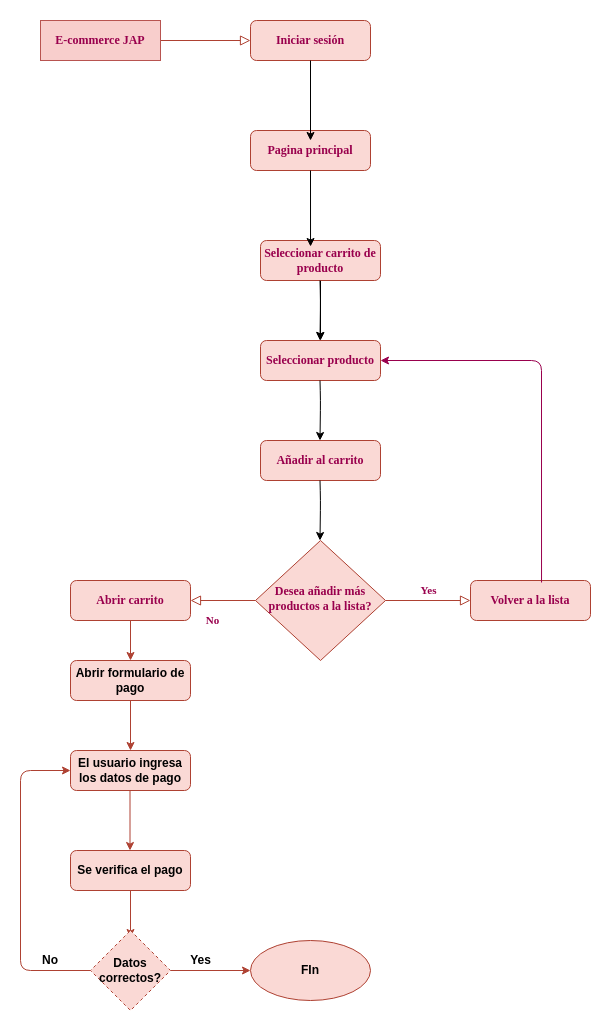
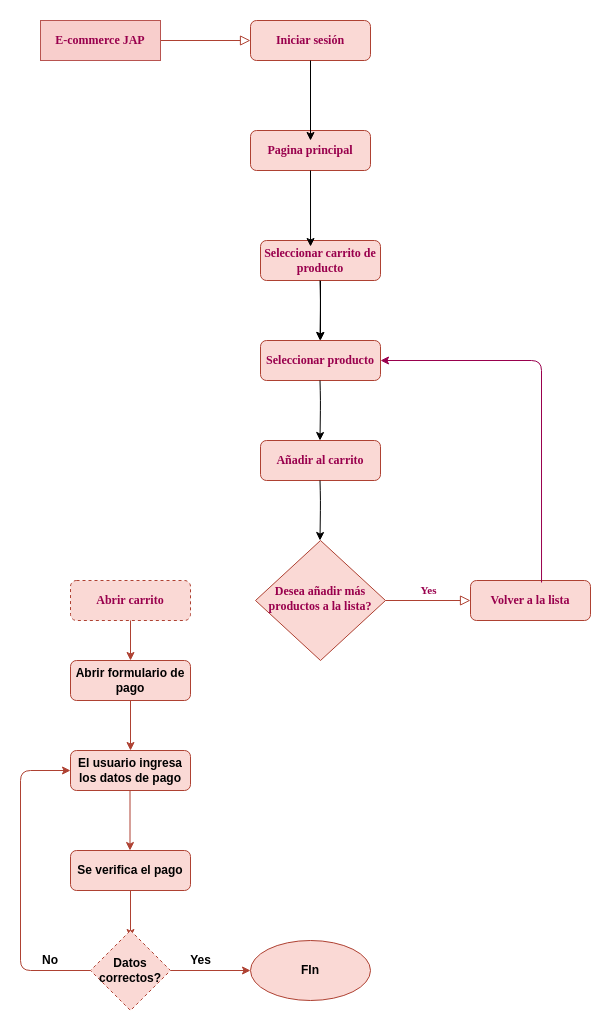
(131, 601) -> (131, 601)
(228, 601) -> none
